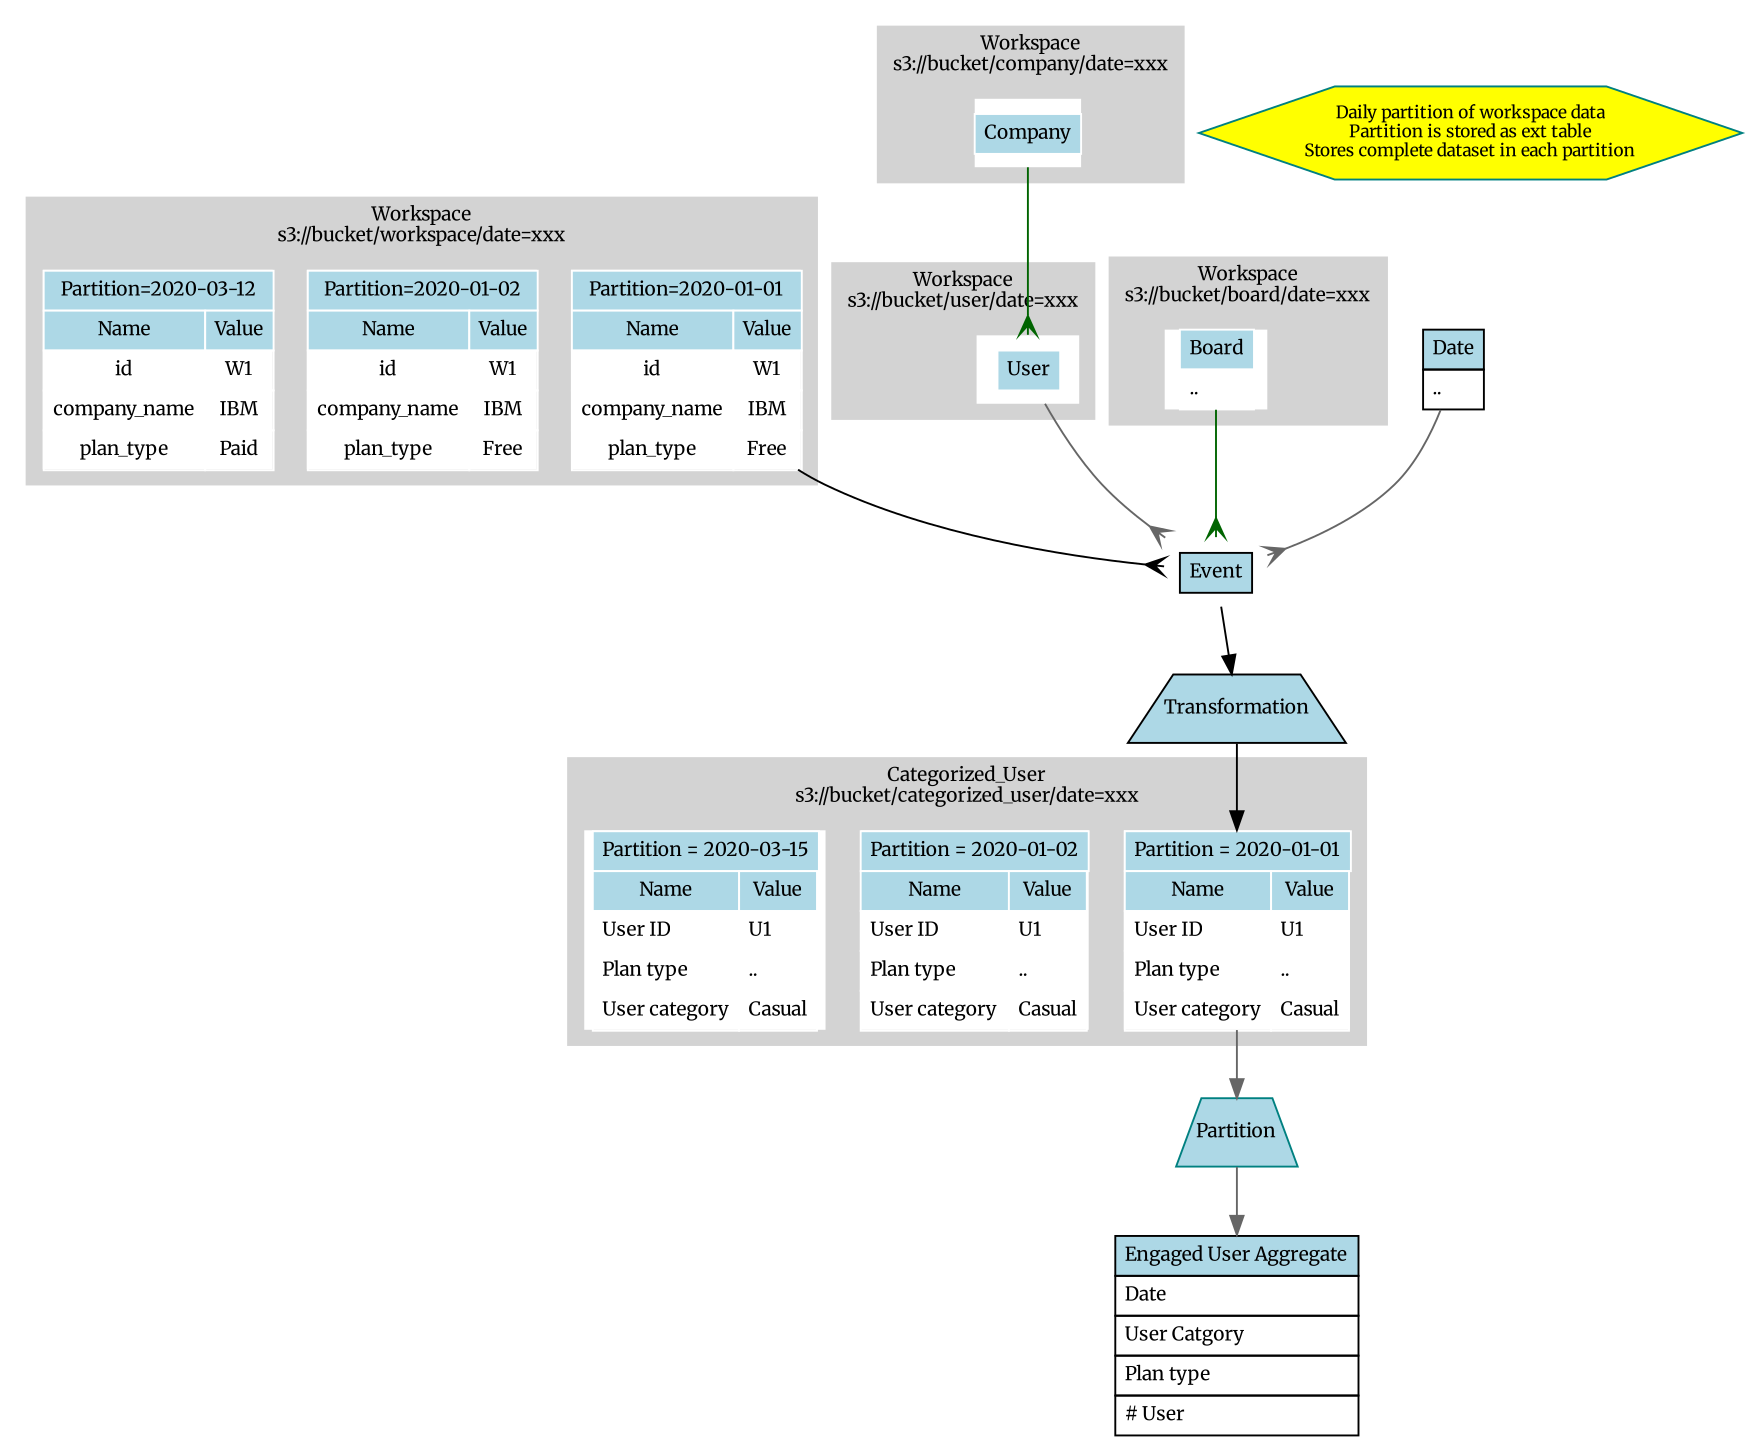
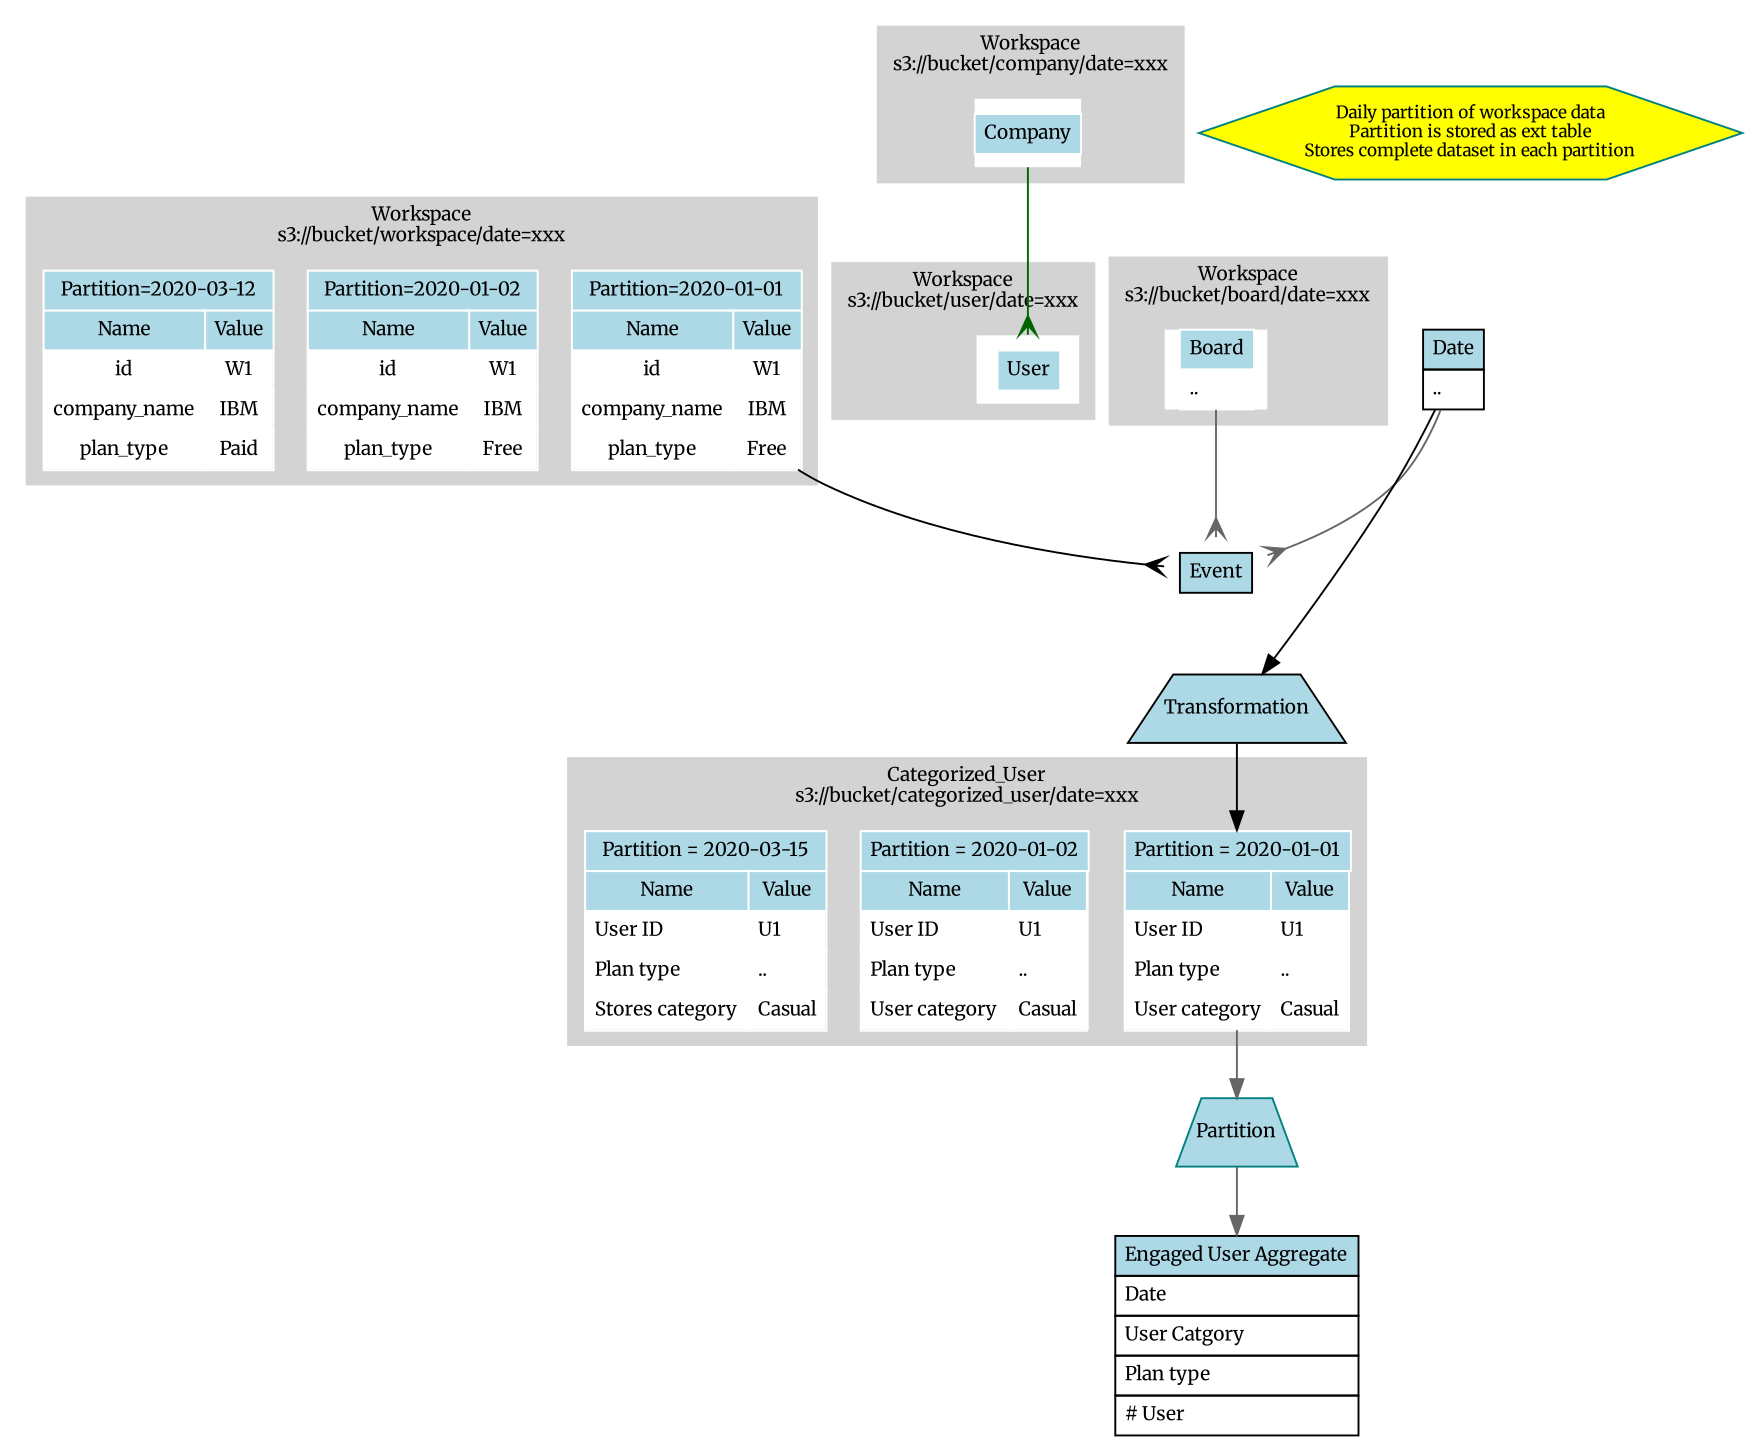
(1216, 464) -> (1216, 464)
(1090, 471) -> none
(1225, 631) -> (1360, 538)
(666, 1010) -> (667, 1010)
